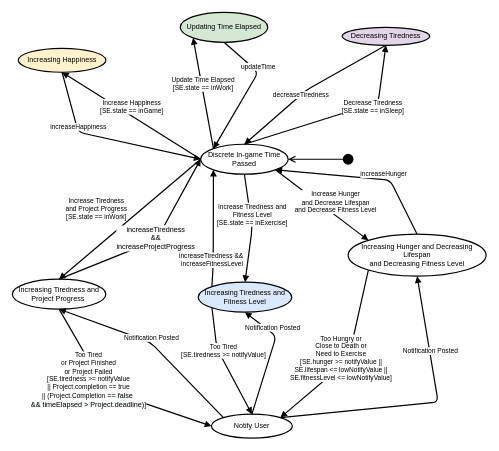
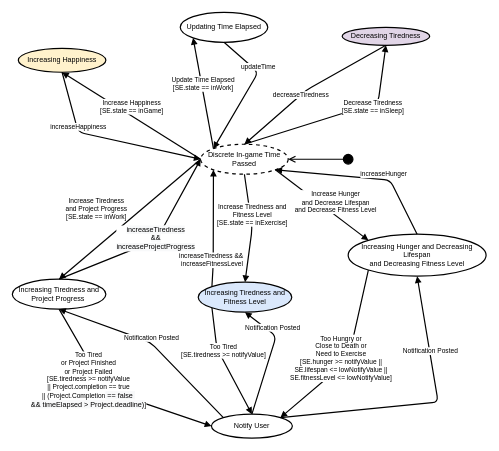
(224, 27) -> (224, 27)
(245, 159) -> (245, 159)
